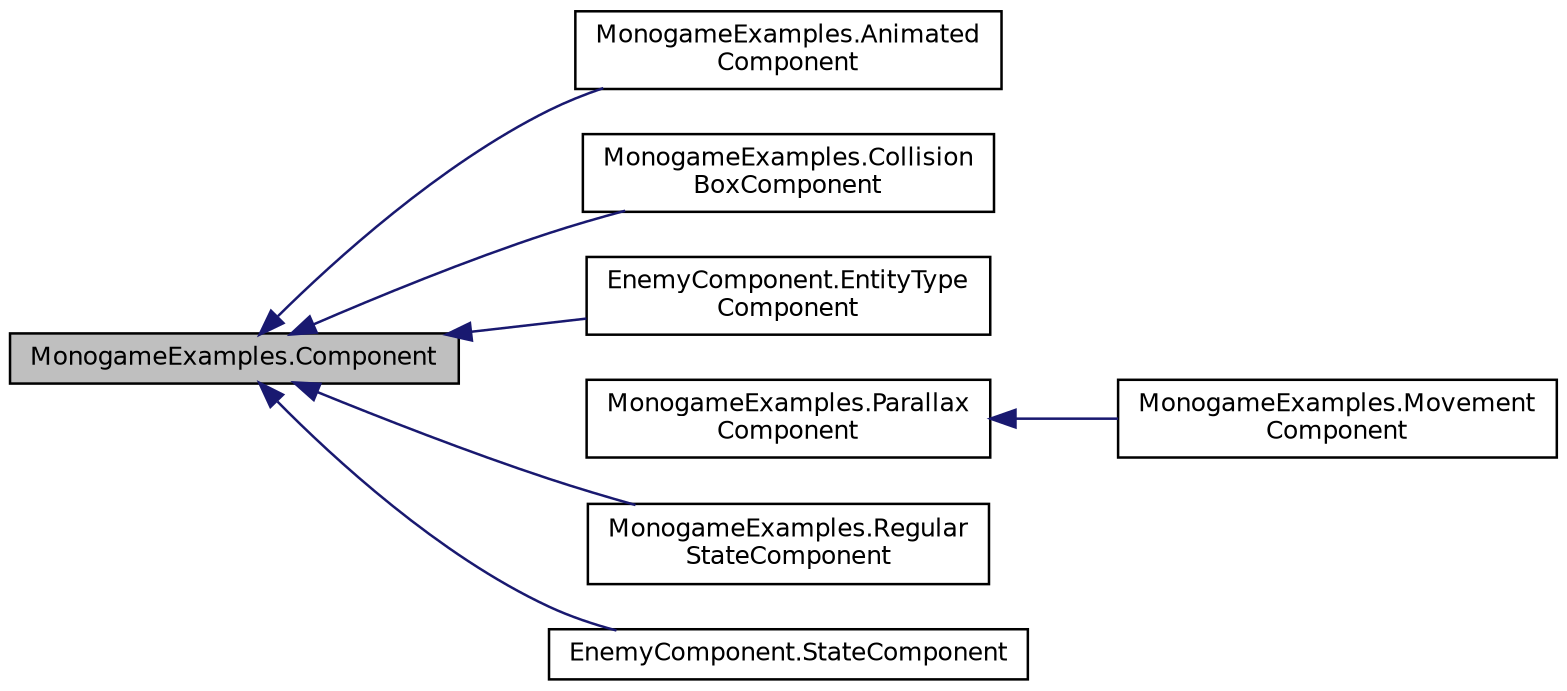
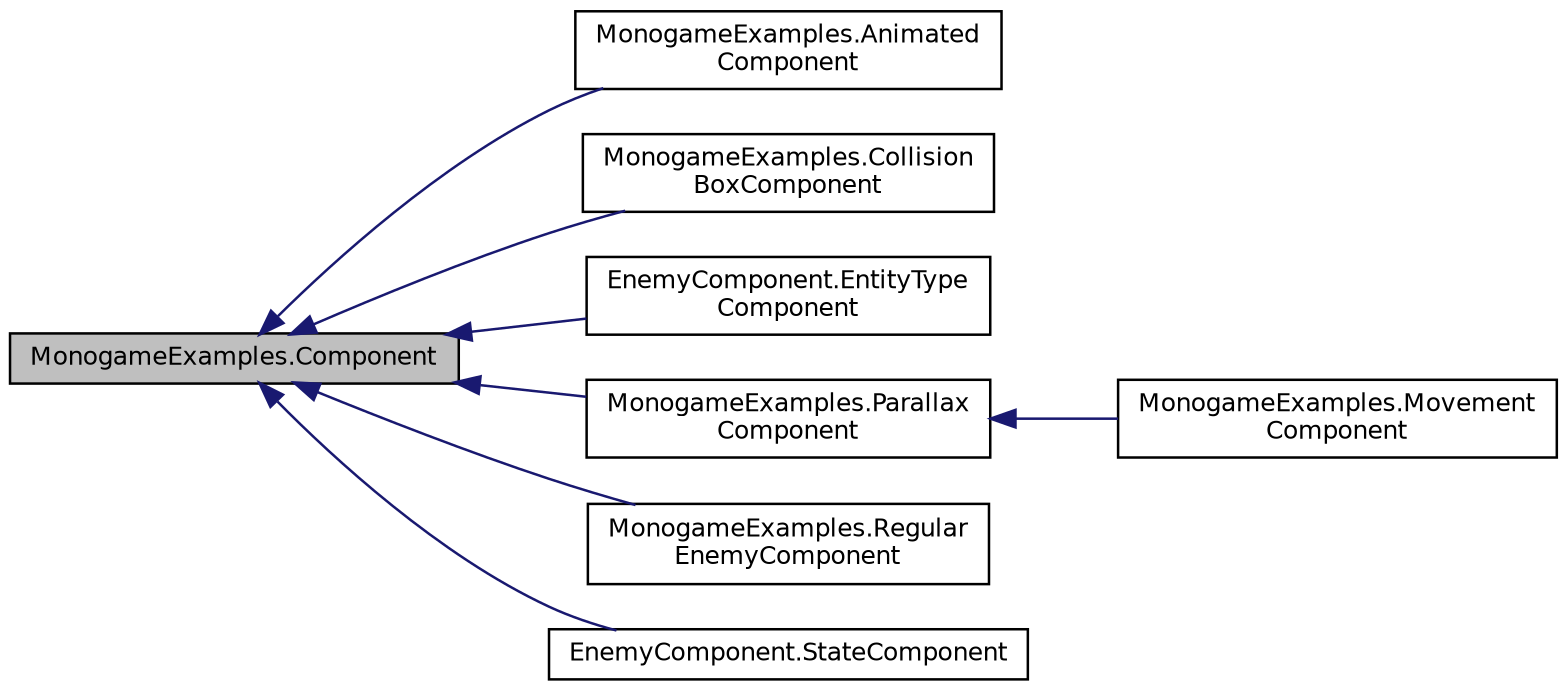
none -> (533, 391)
(788, 544) -> (788, 544)
